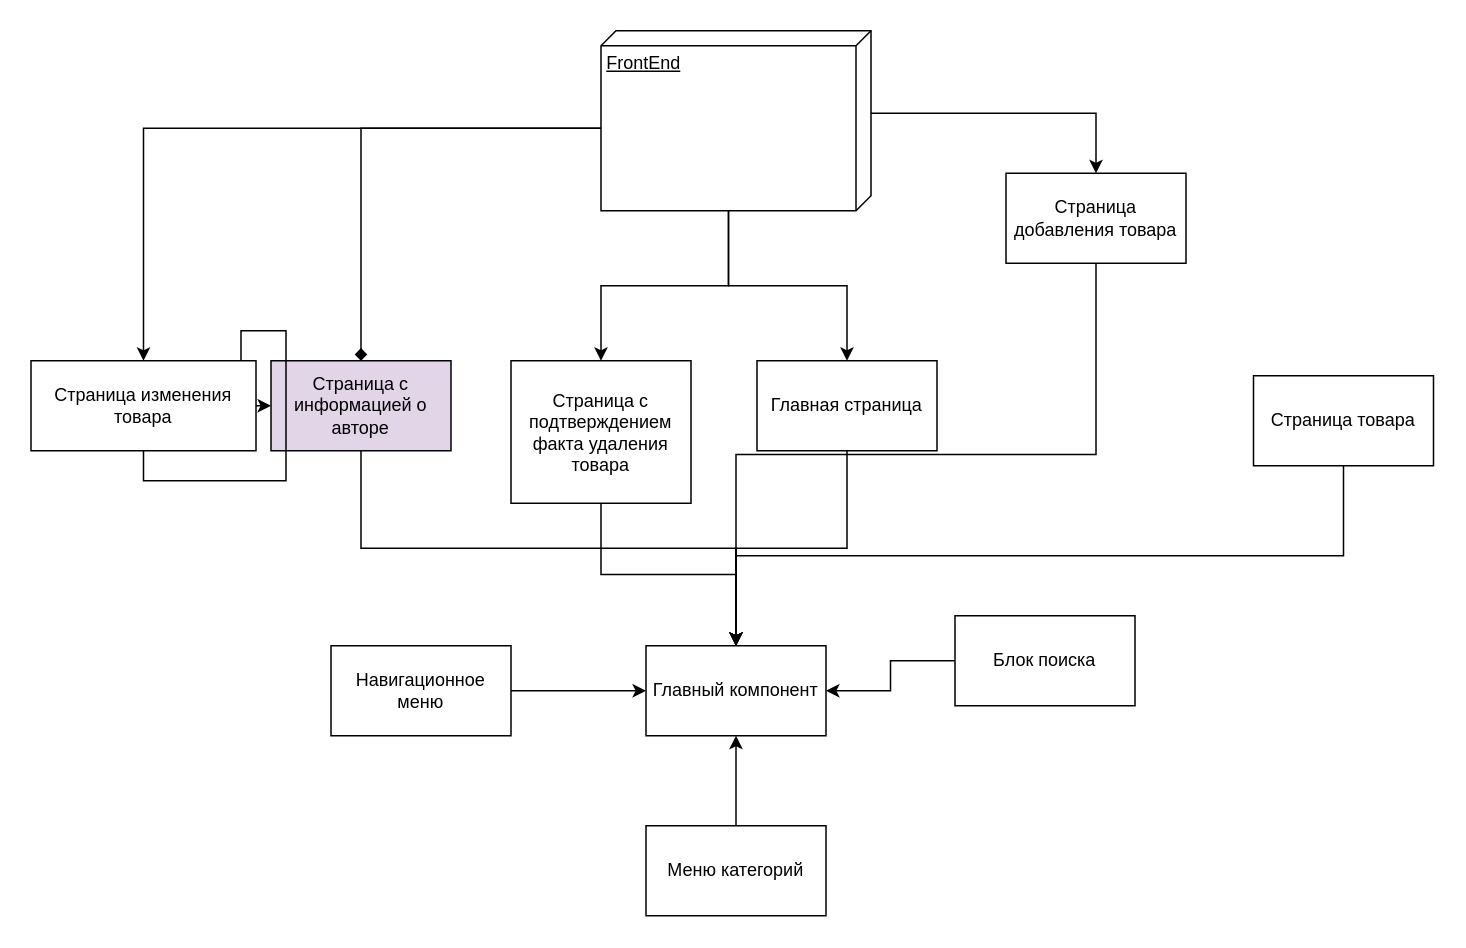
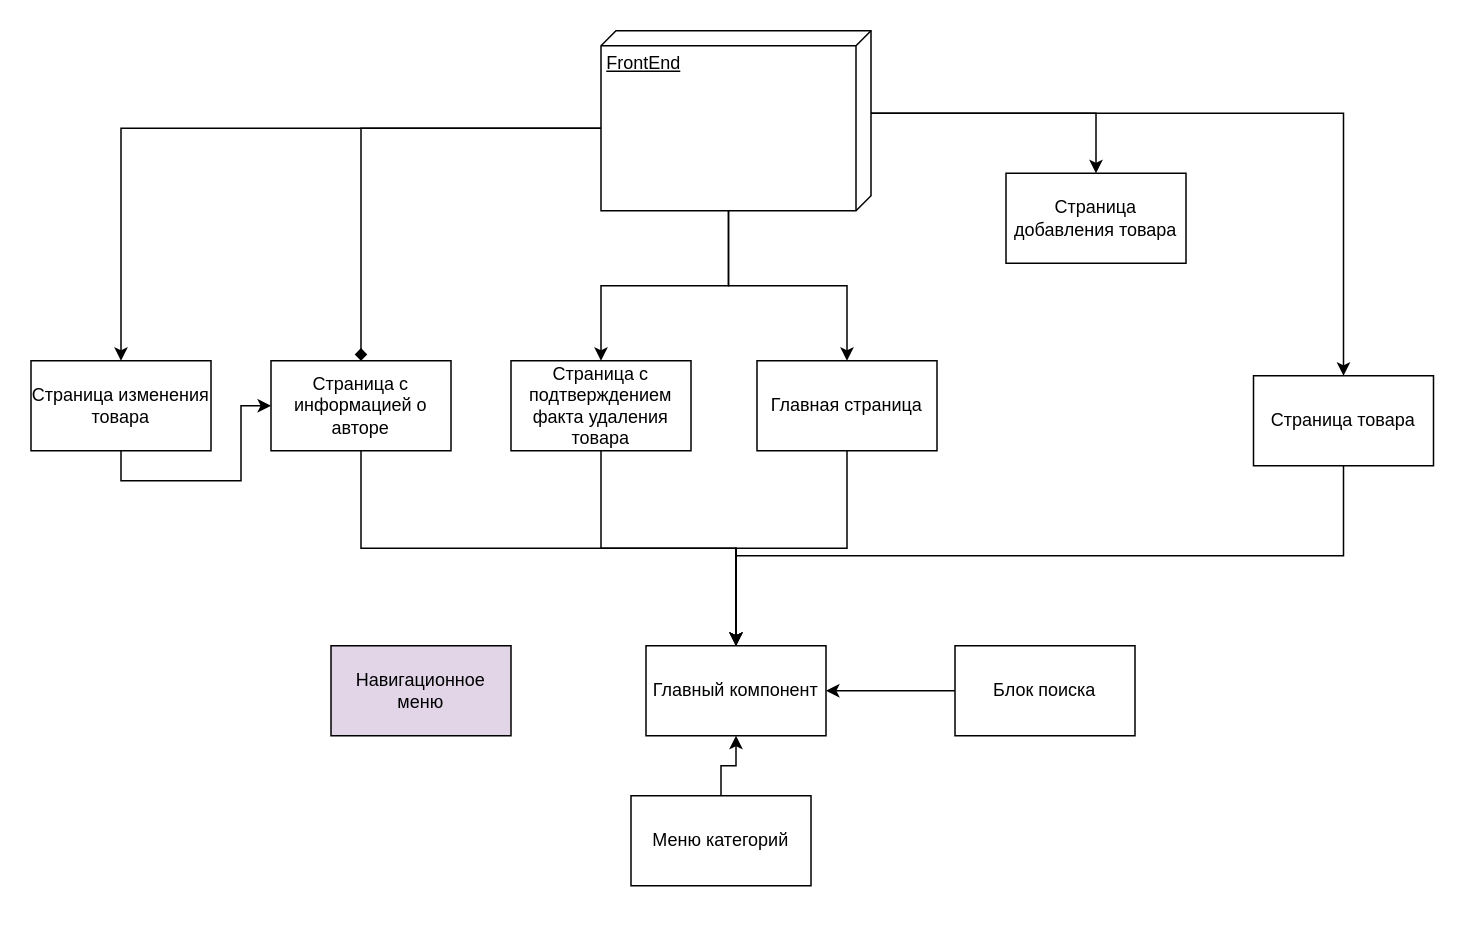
none -> (1343, 116)
(143, 406) -> (121, 406)
(361, 406) -> (361, 406)
(601, 432) -> (601, 406)
(967, 455) -> none
(1045, 661) -> (1045, 691)
(421, 691) -> (421, 691)
(573, 691) -> none
(736, 871) -> (721, 841)
